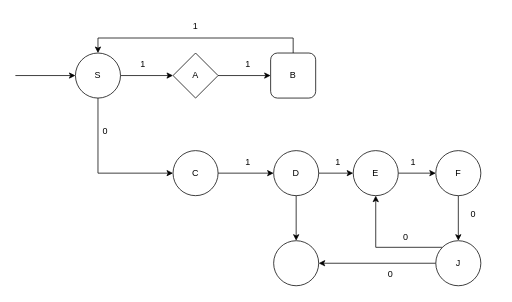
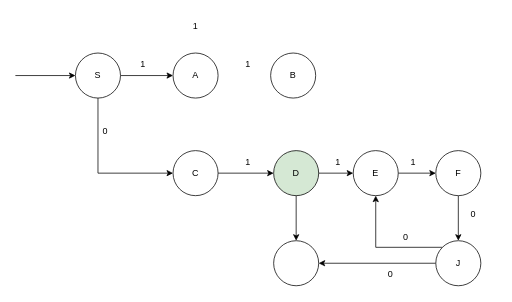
(98, 40) -> none
(195, 75) -> (195, 75)
(241, 75) -> none
(293, 75) -> (293, 75)
(296, 173) -> (296, 173)
